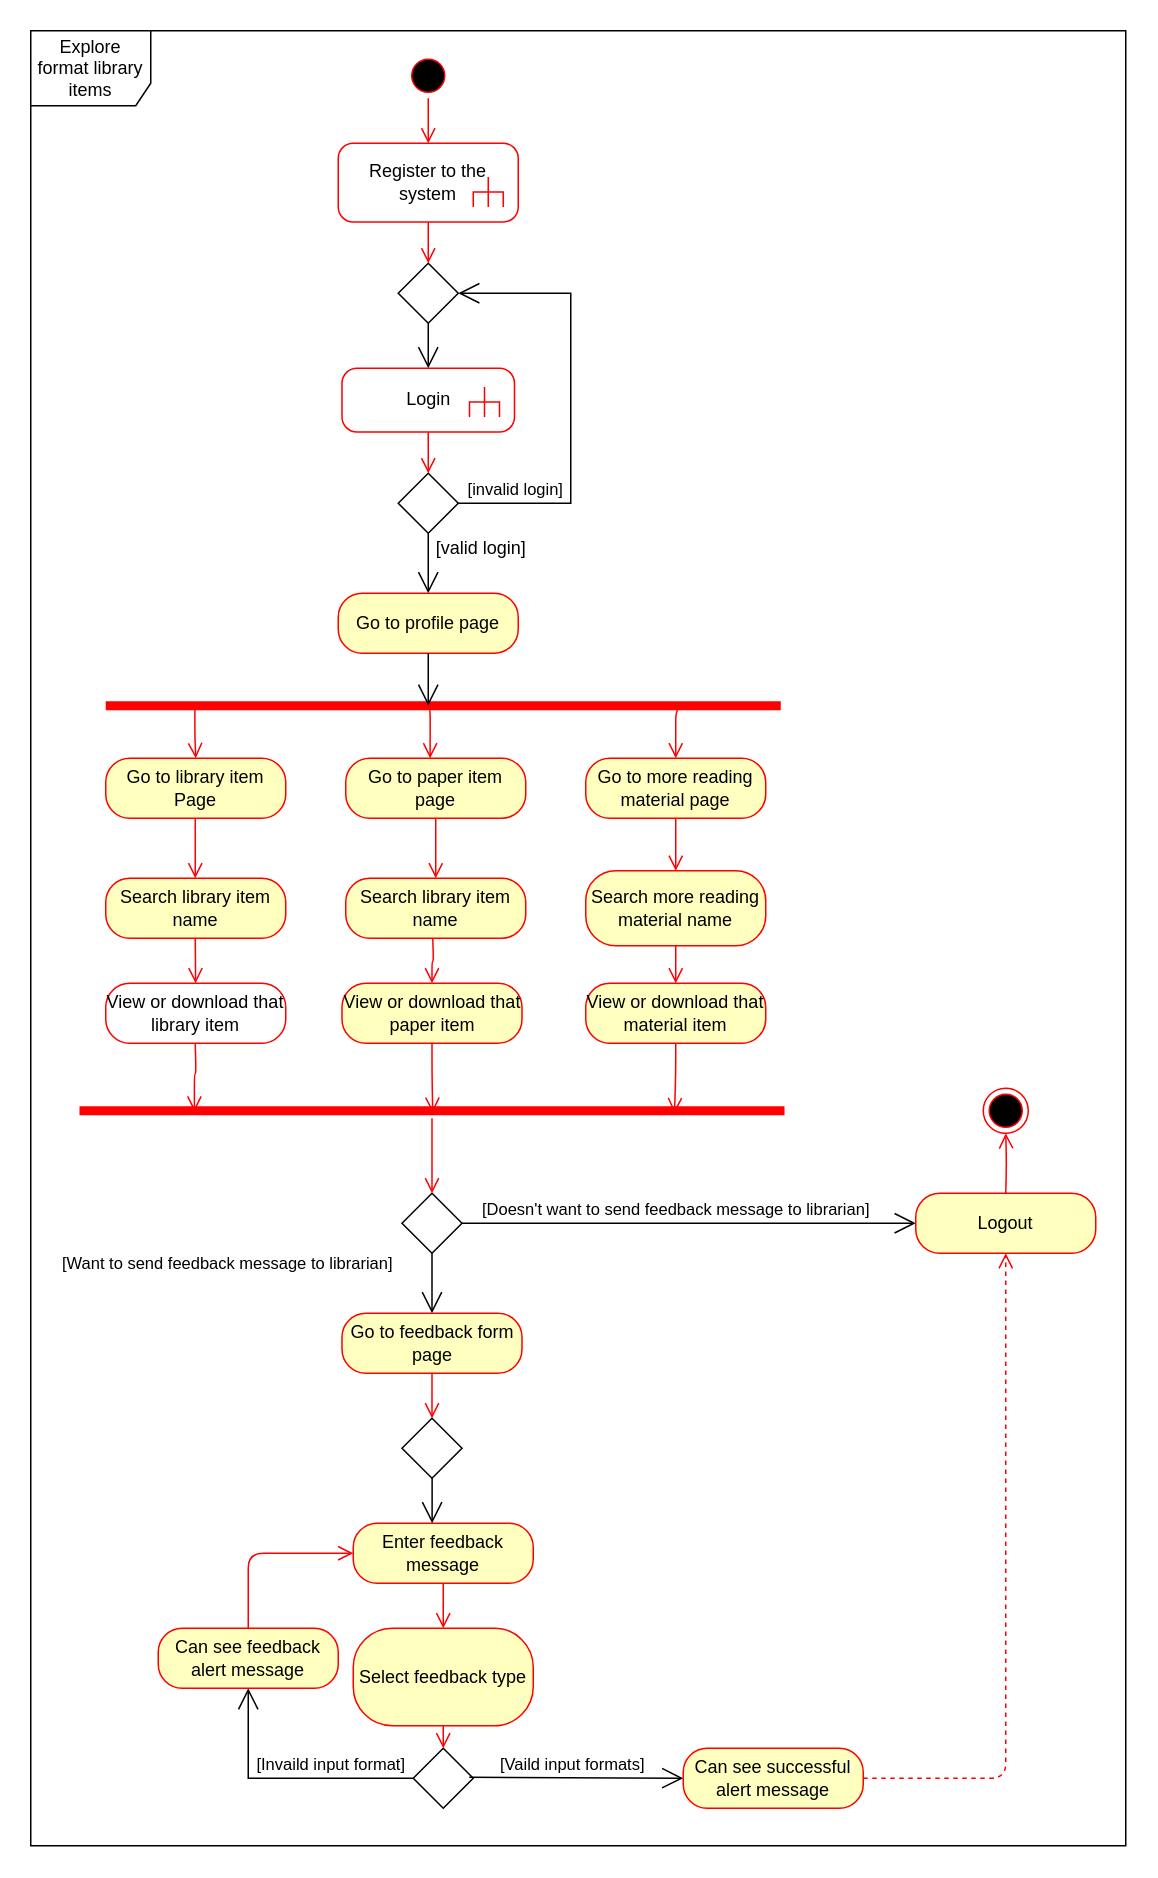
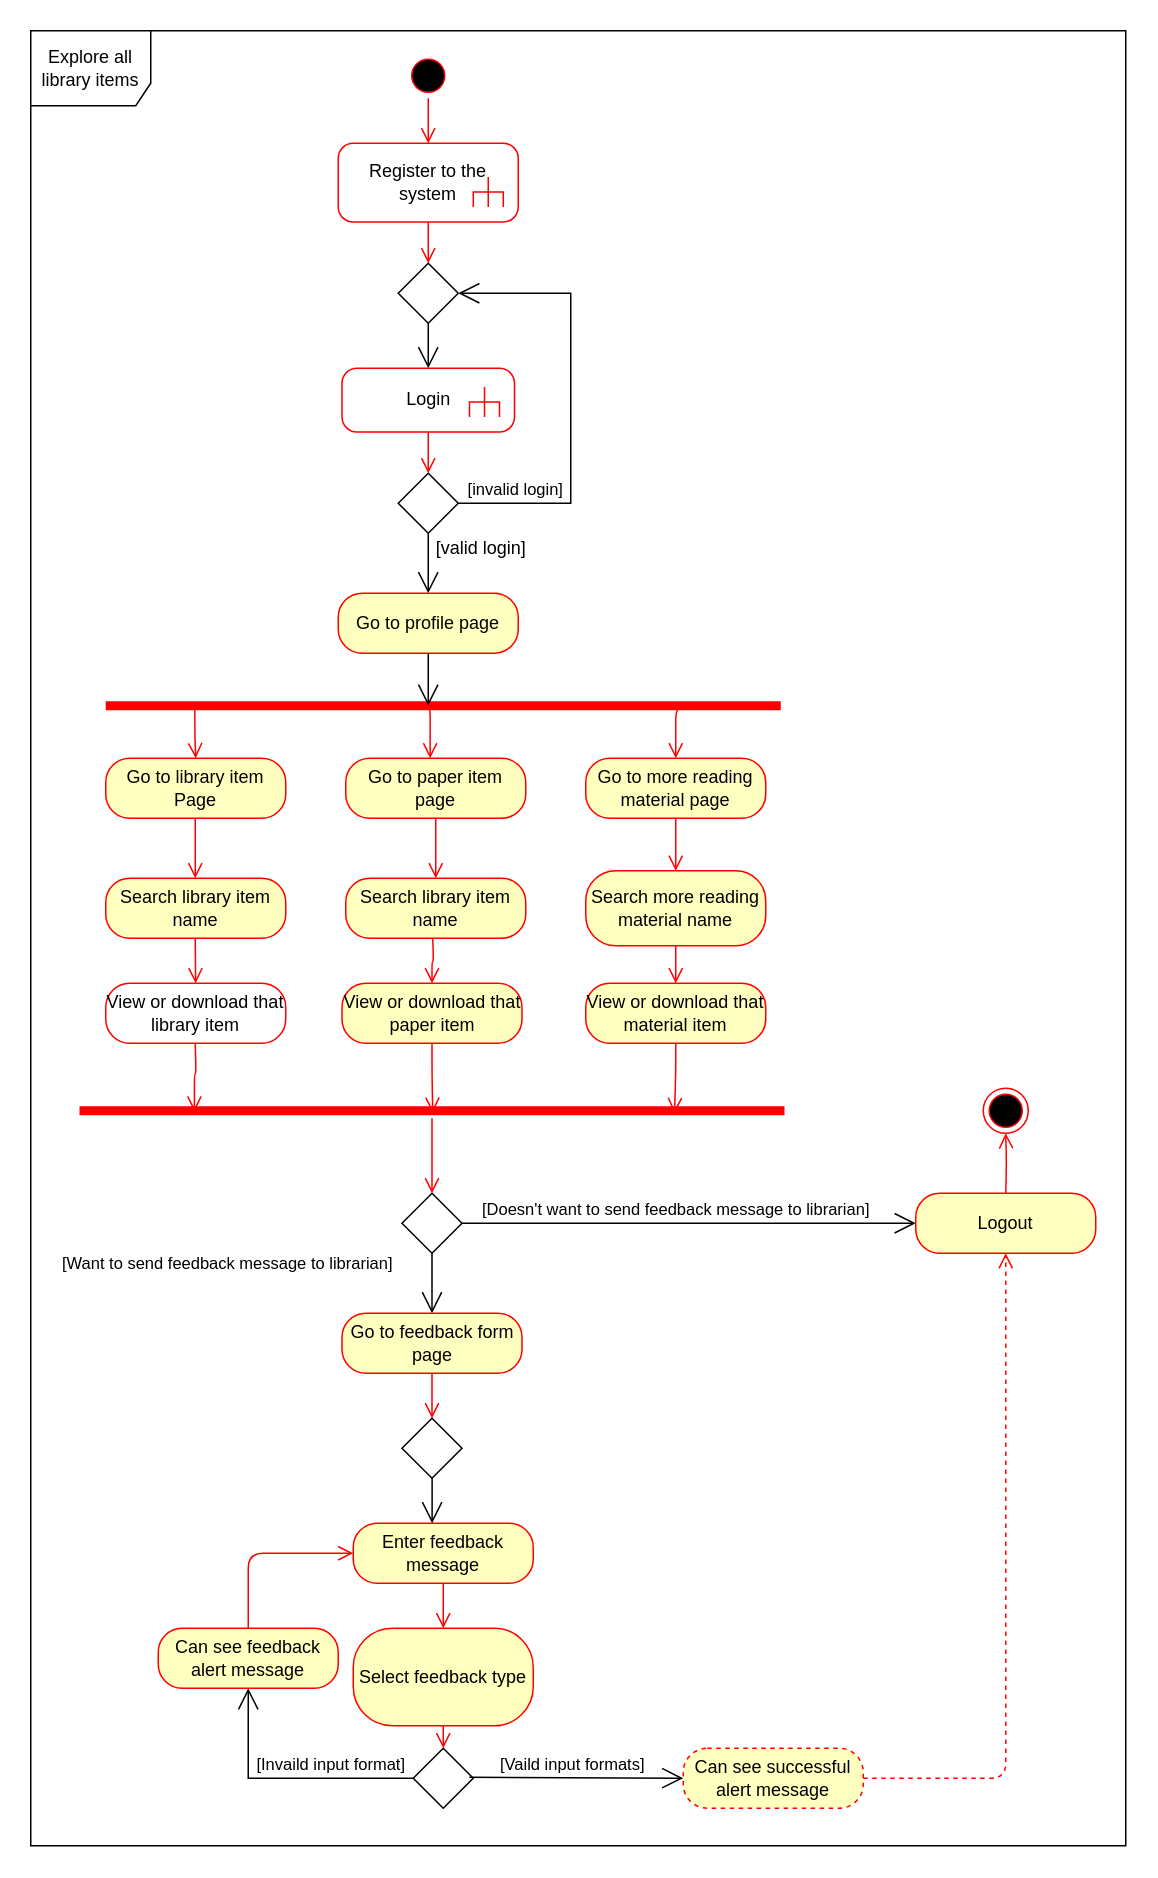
(91, 68) -> (91, 68)
(773, 1778) -> (773, 1778)
